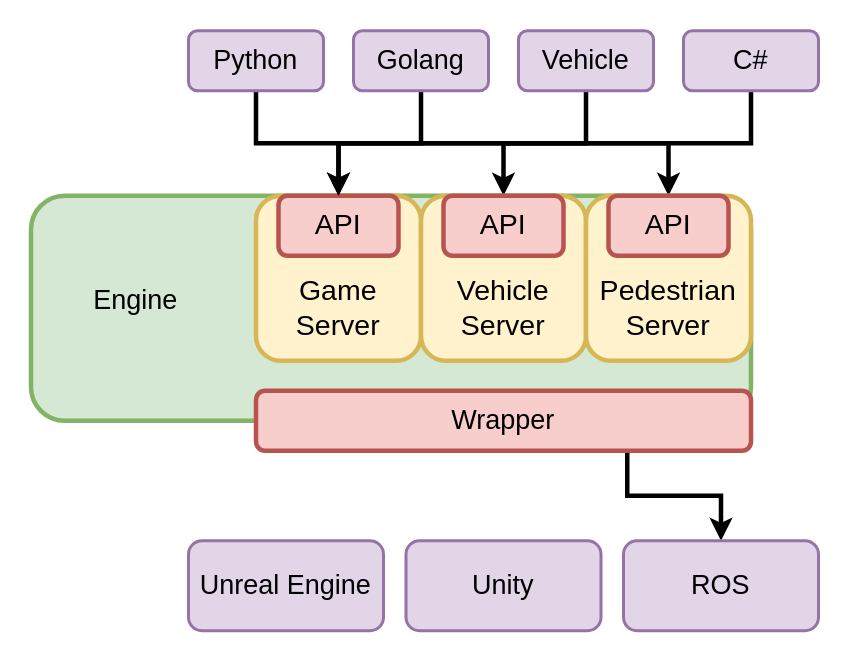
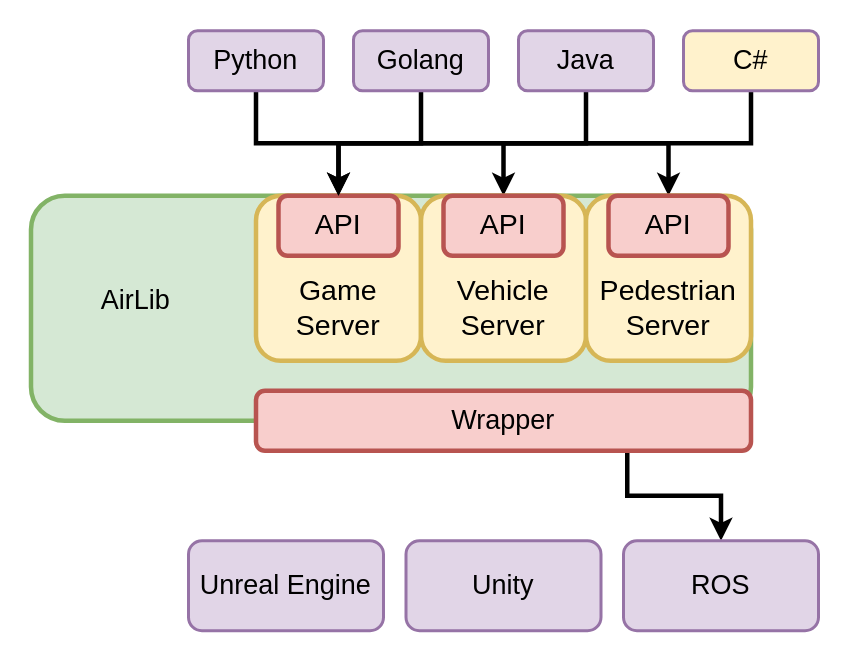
(586, 61) -> (586, 61)
(751, 61) -> (751, 61)
(136, 301) -> (136, 301)
